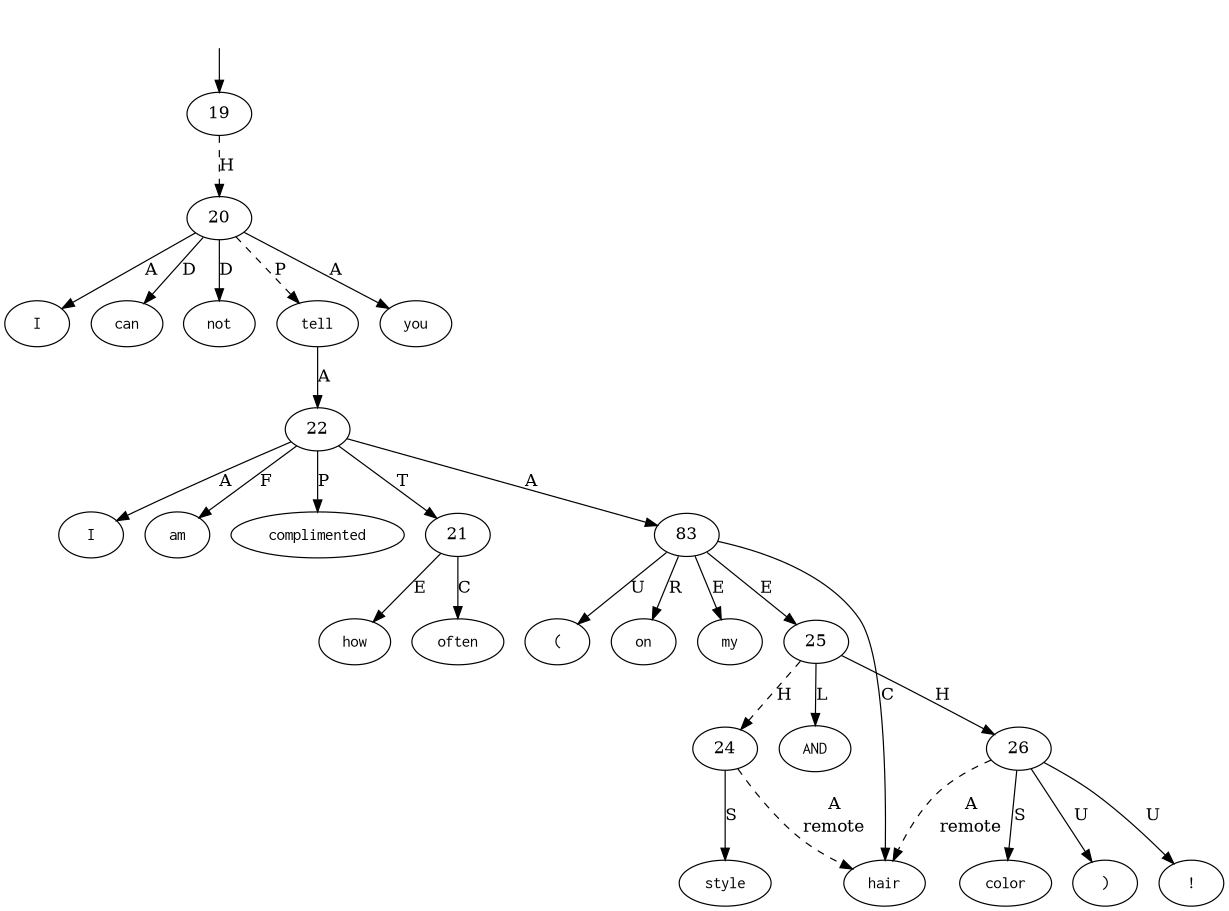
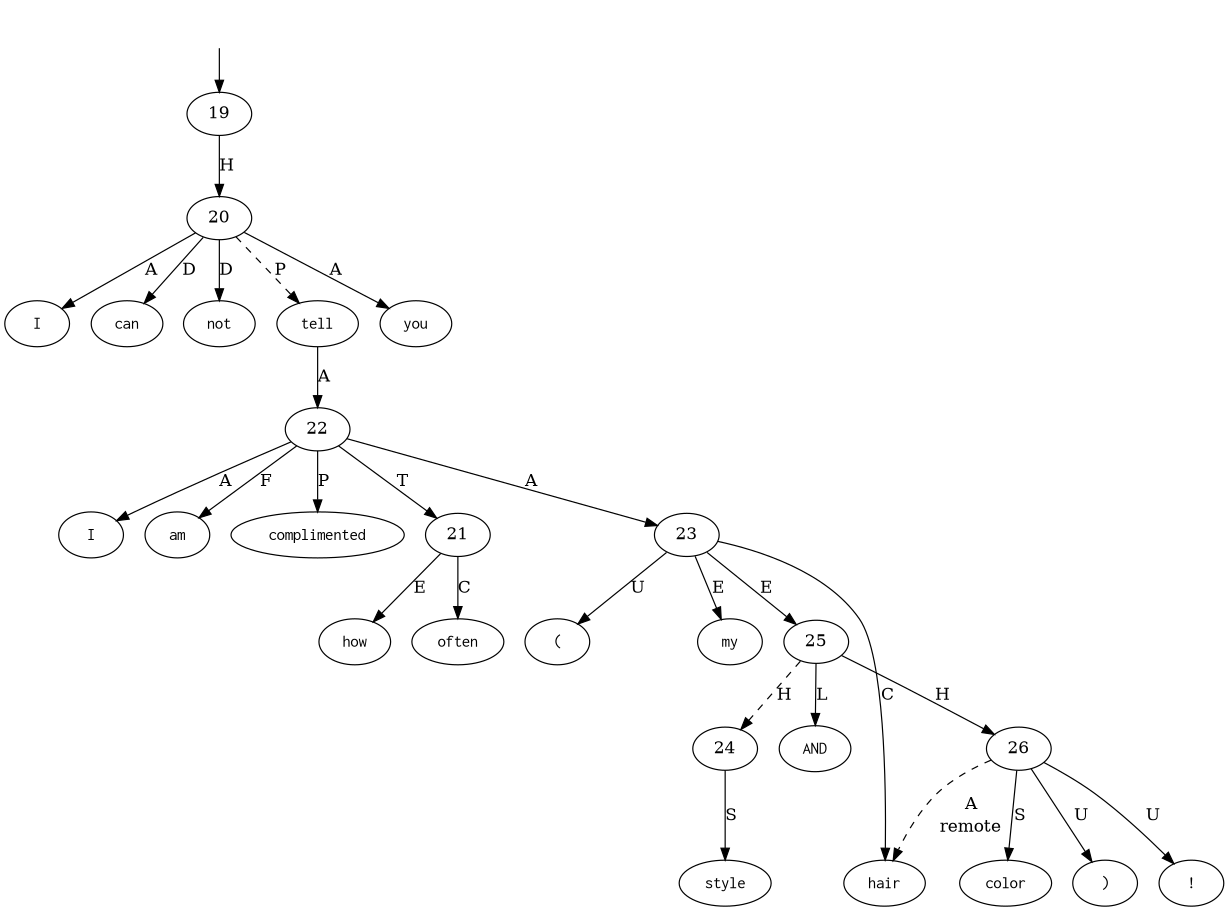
(219, 160) -> (219, 160)
(687, 535) -> (687, 535)
(644, 642) -> none
(783, 823) -> none
